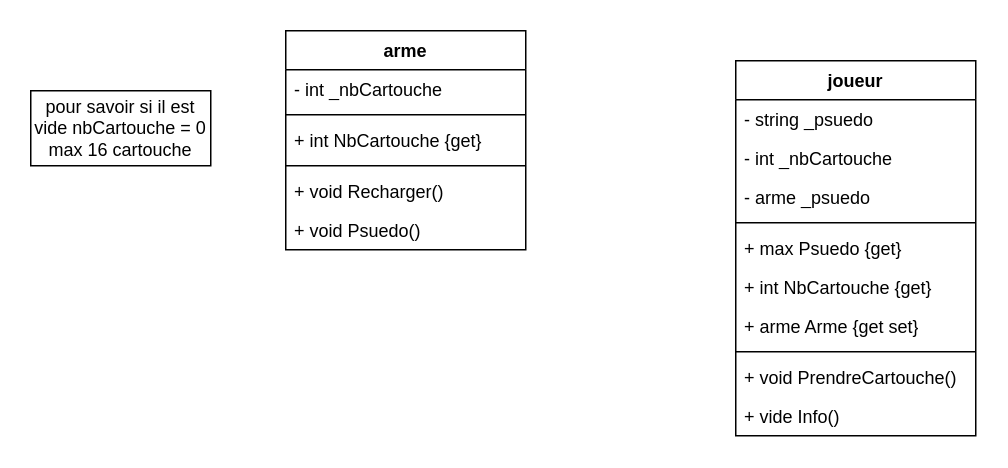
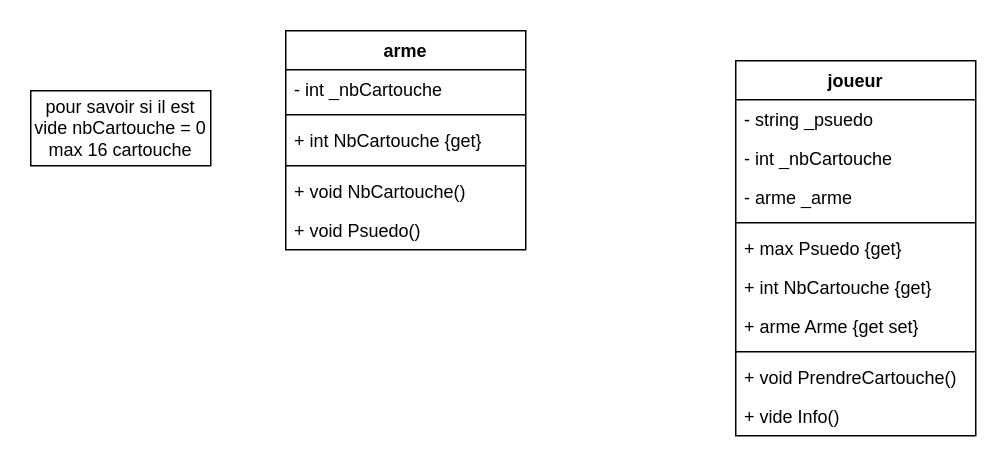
(378, 193) -> (389, 193)
(811, 199) -> (801, 199)
